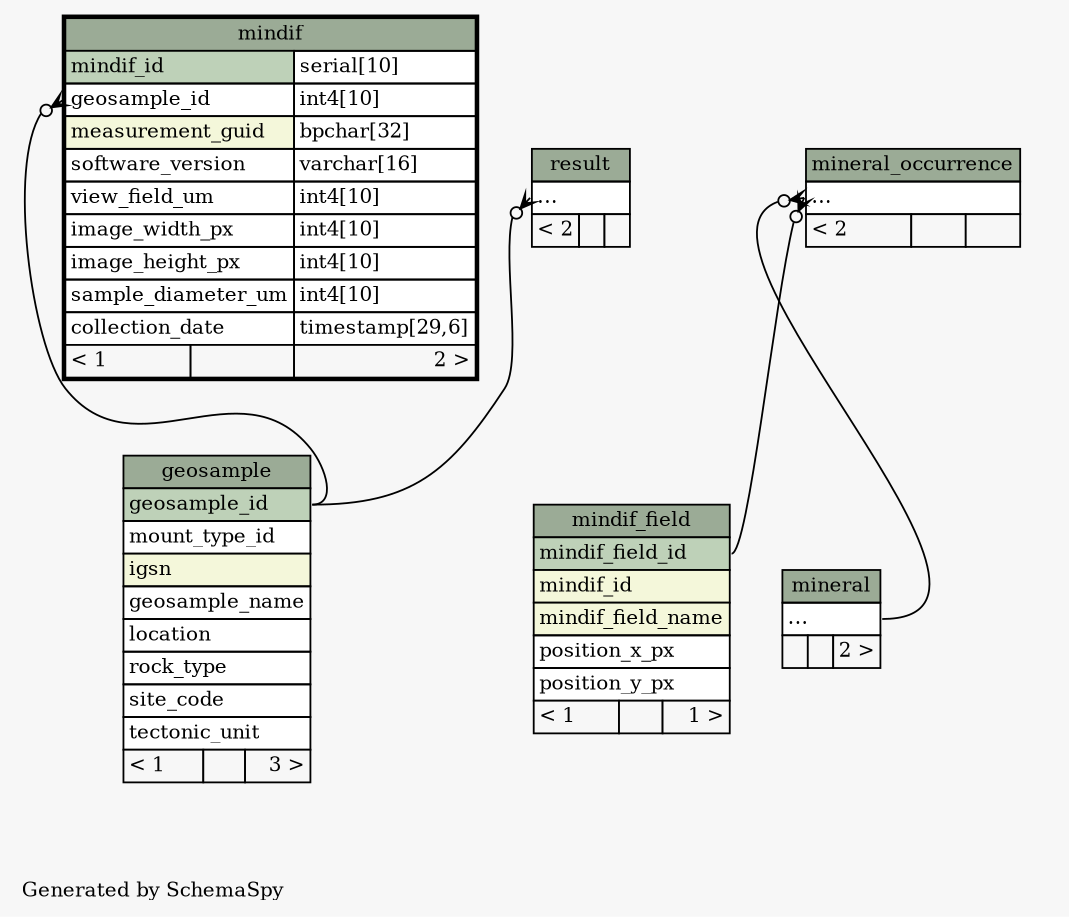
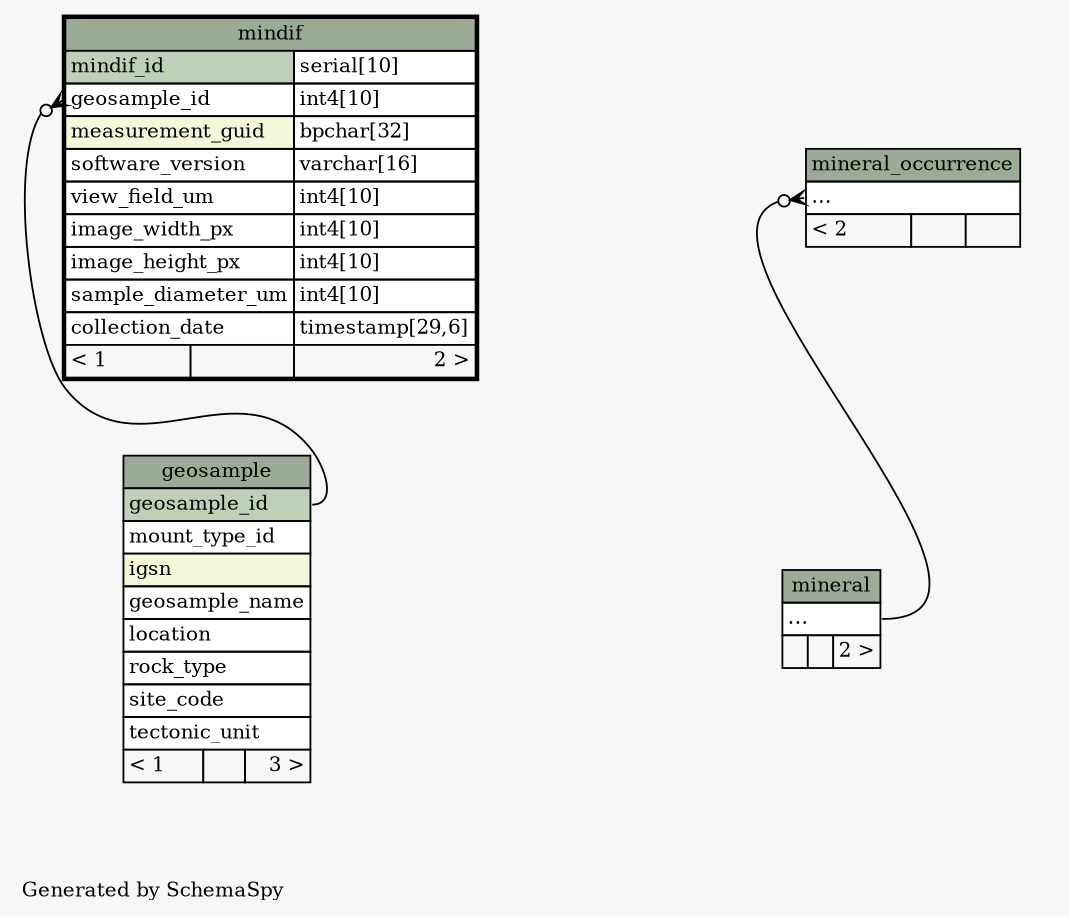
(581, 198) -> none
(632, 619) -> none
